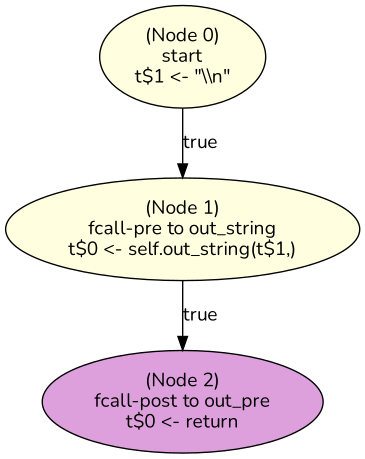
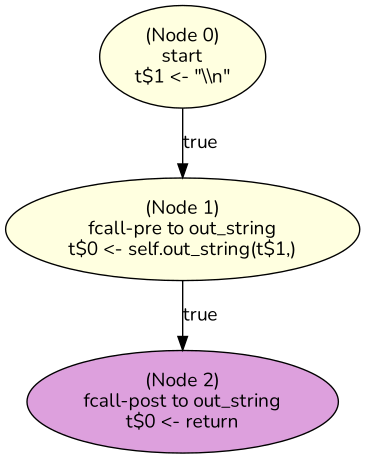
(183, 402) -> (183, 402)
